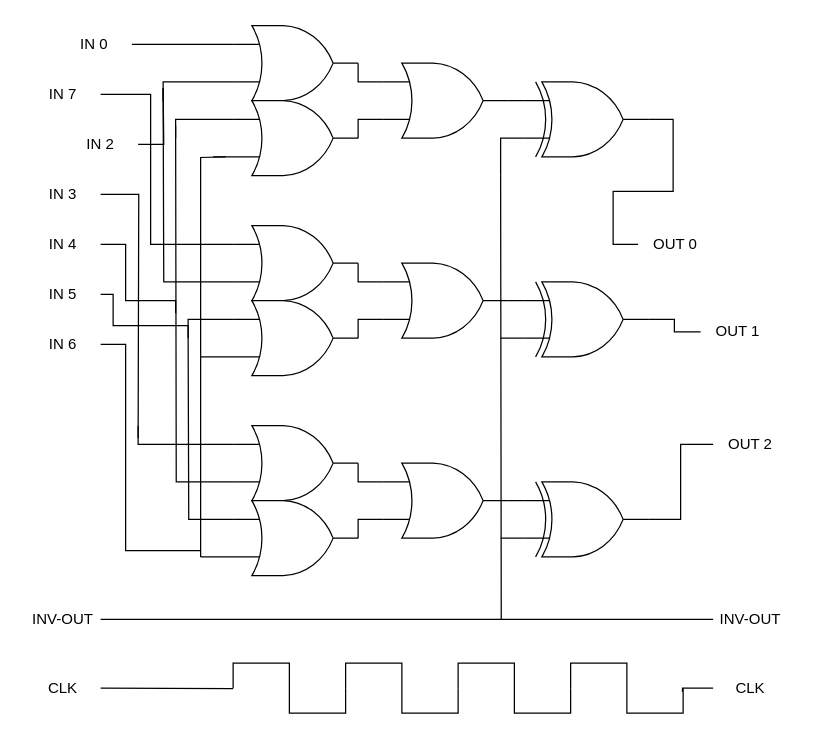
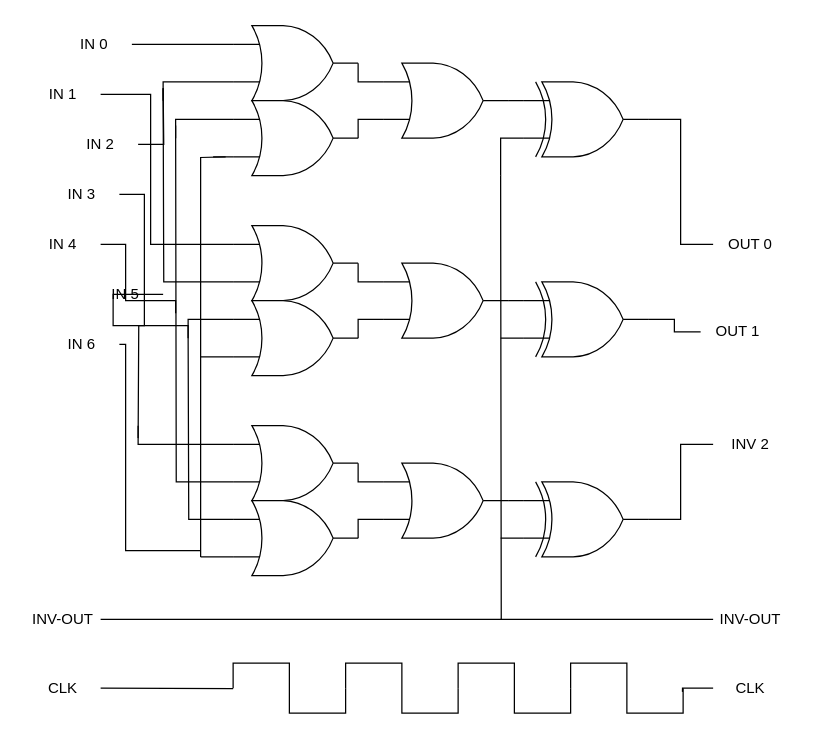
(63, 94) -> (63, 94)
(63, 194) -> (82, 194)
(676, 244) -> (751, 244)
(63, 294) -> (126, 294)
(63, 344) -> (82, 344)
(751, 444) -> (751, 444)
